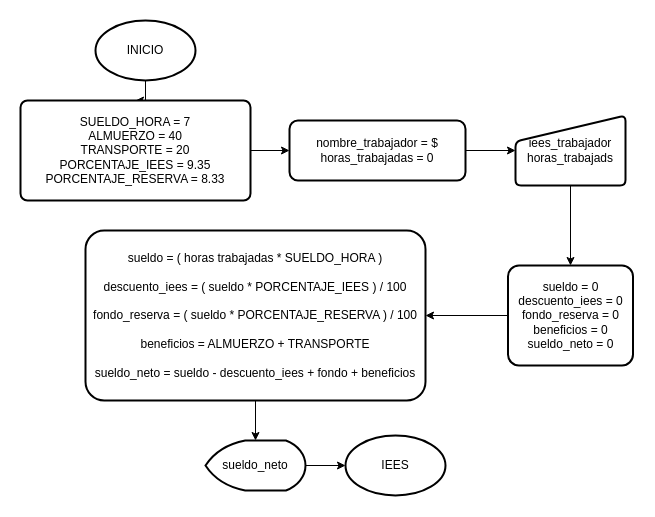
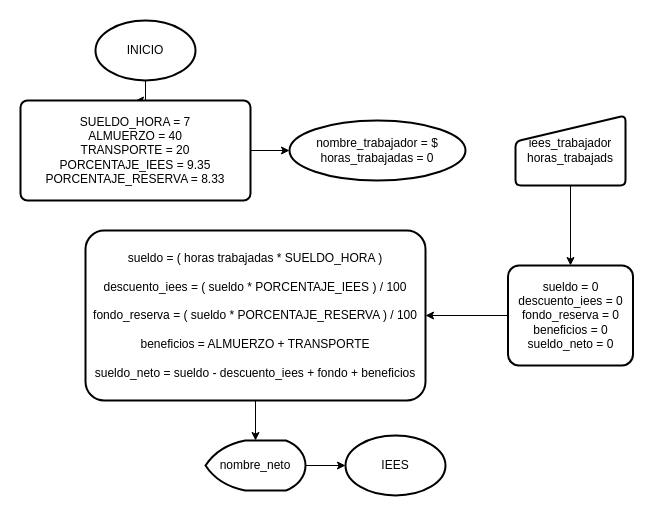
(378, 151) -> (378, 151)
(487, 151) -> none
(256, 466) -> (256, 466)
